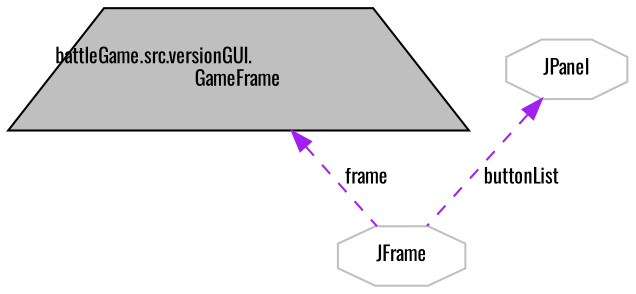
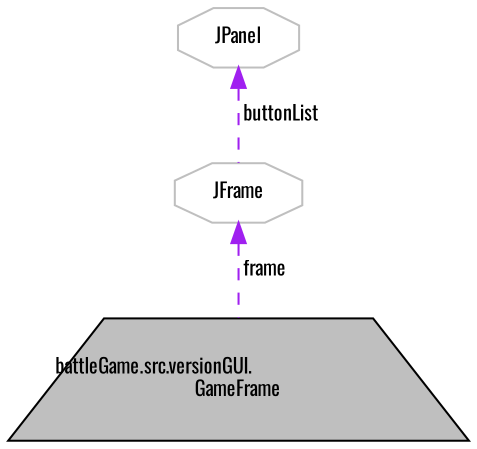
(341, 186) -> (239, 281)
